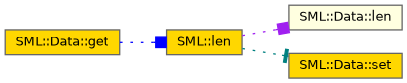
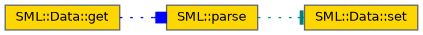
(346, 18) -> none
(204, 42) -> (212, 18)
